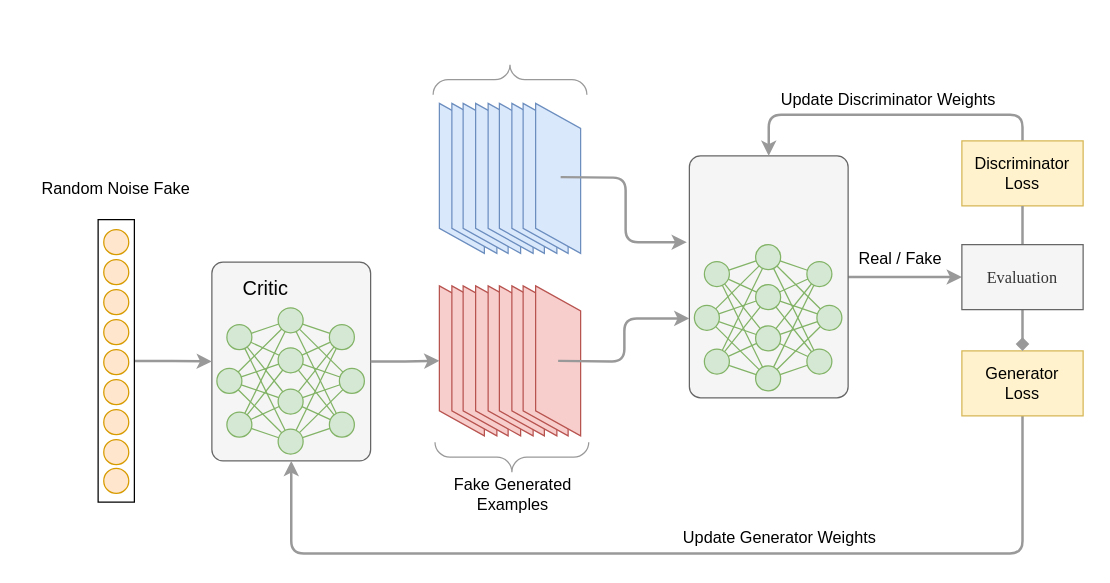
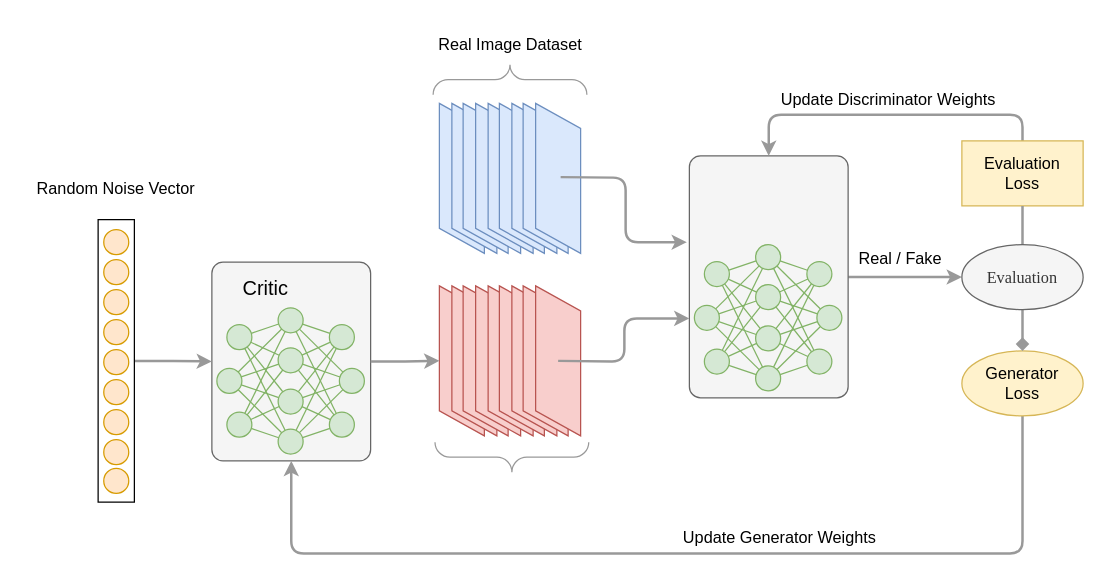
none -> (510, 44)
(1023, 173) -> (1023, 173)
(116, 187) -> (116, 187)
(1023, 277) -> (1023, 277)
(1023, 383) -> (1023, 383)
(513, 494) -> none
